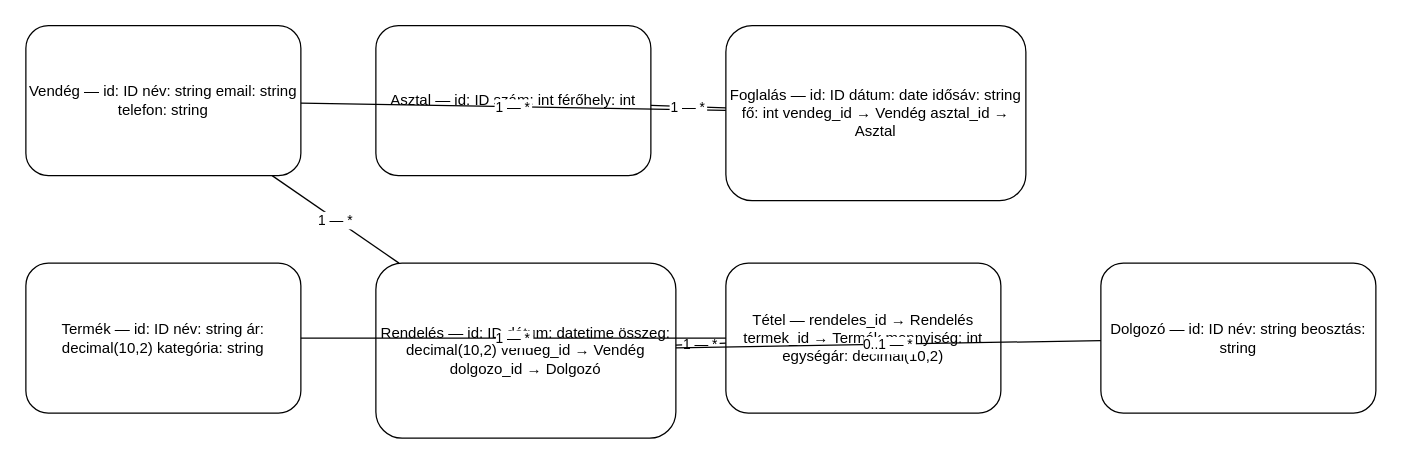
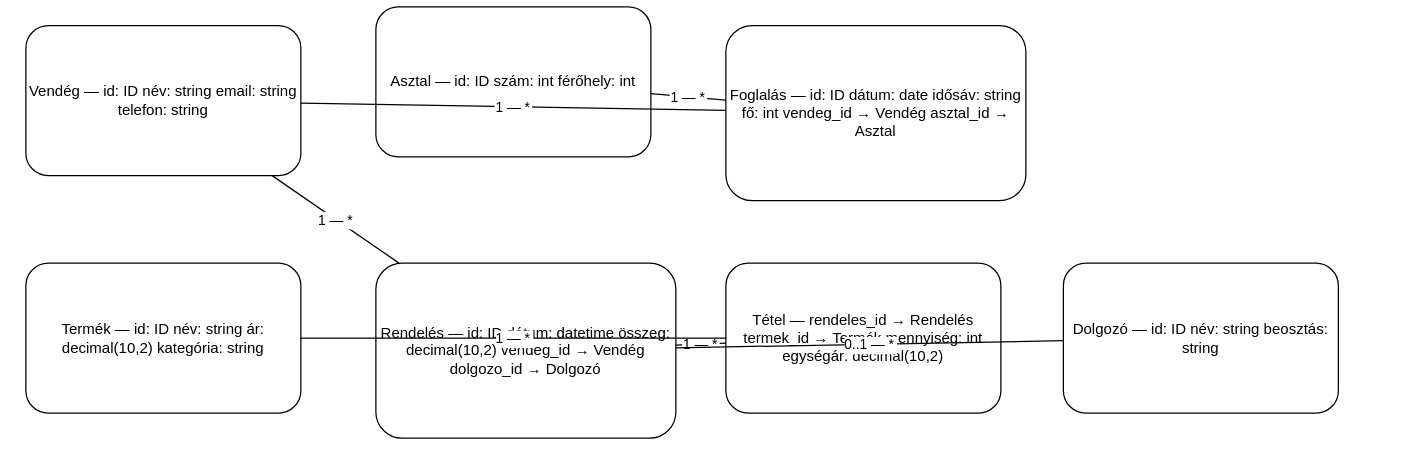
(513, 101) -> (513, 82)
(1238, 338) -> (1201, 338)
